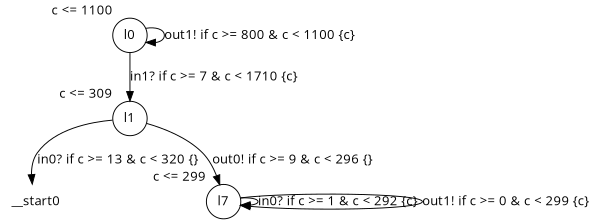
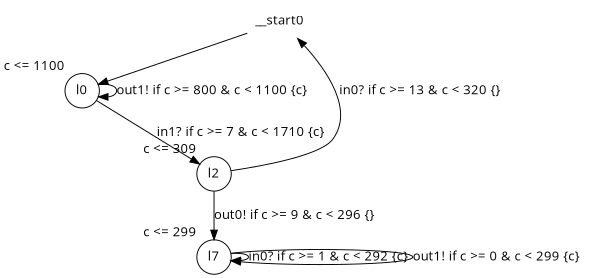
none -> (177, 57)
(130, 118) -> (214, 174)
